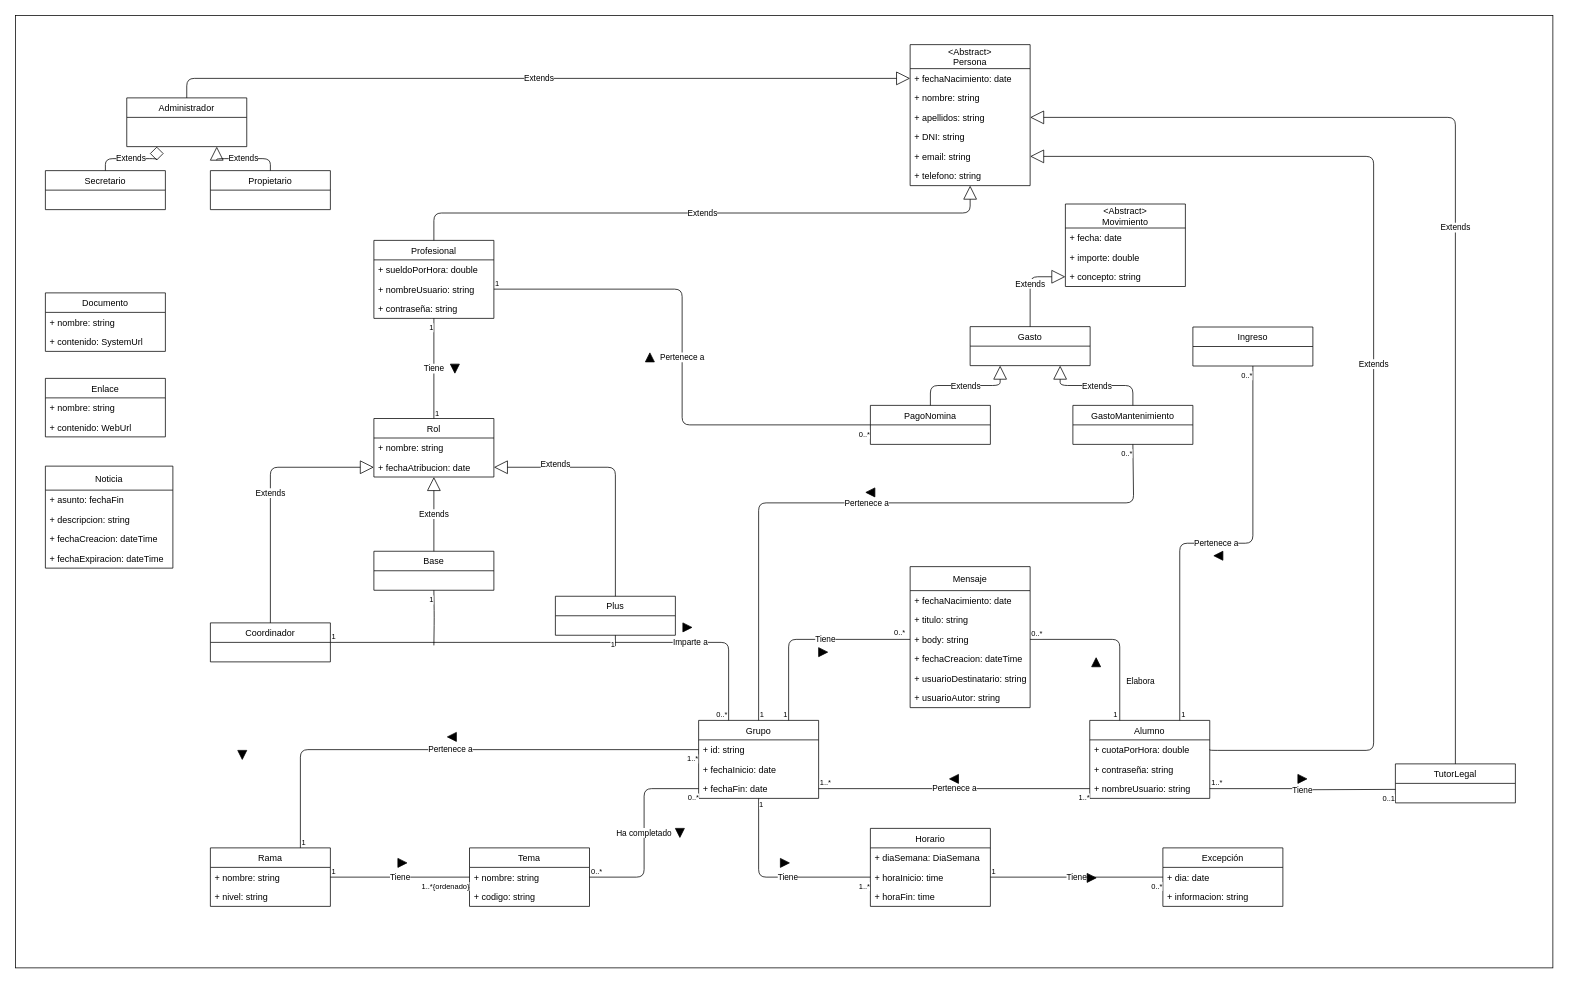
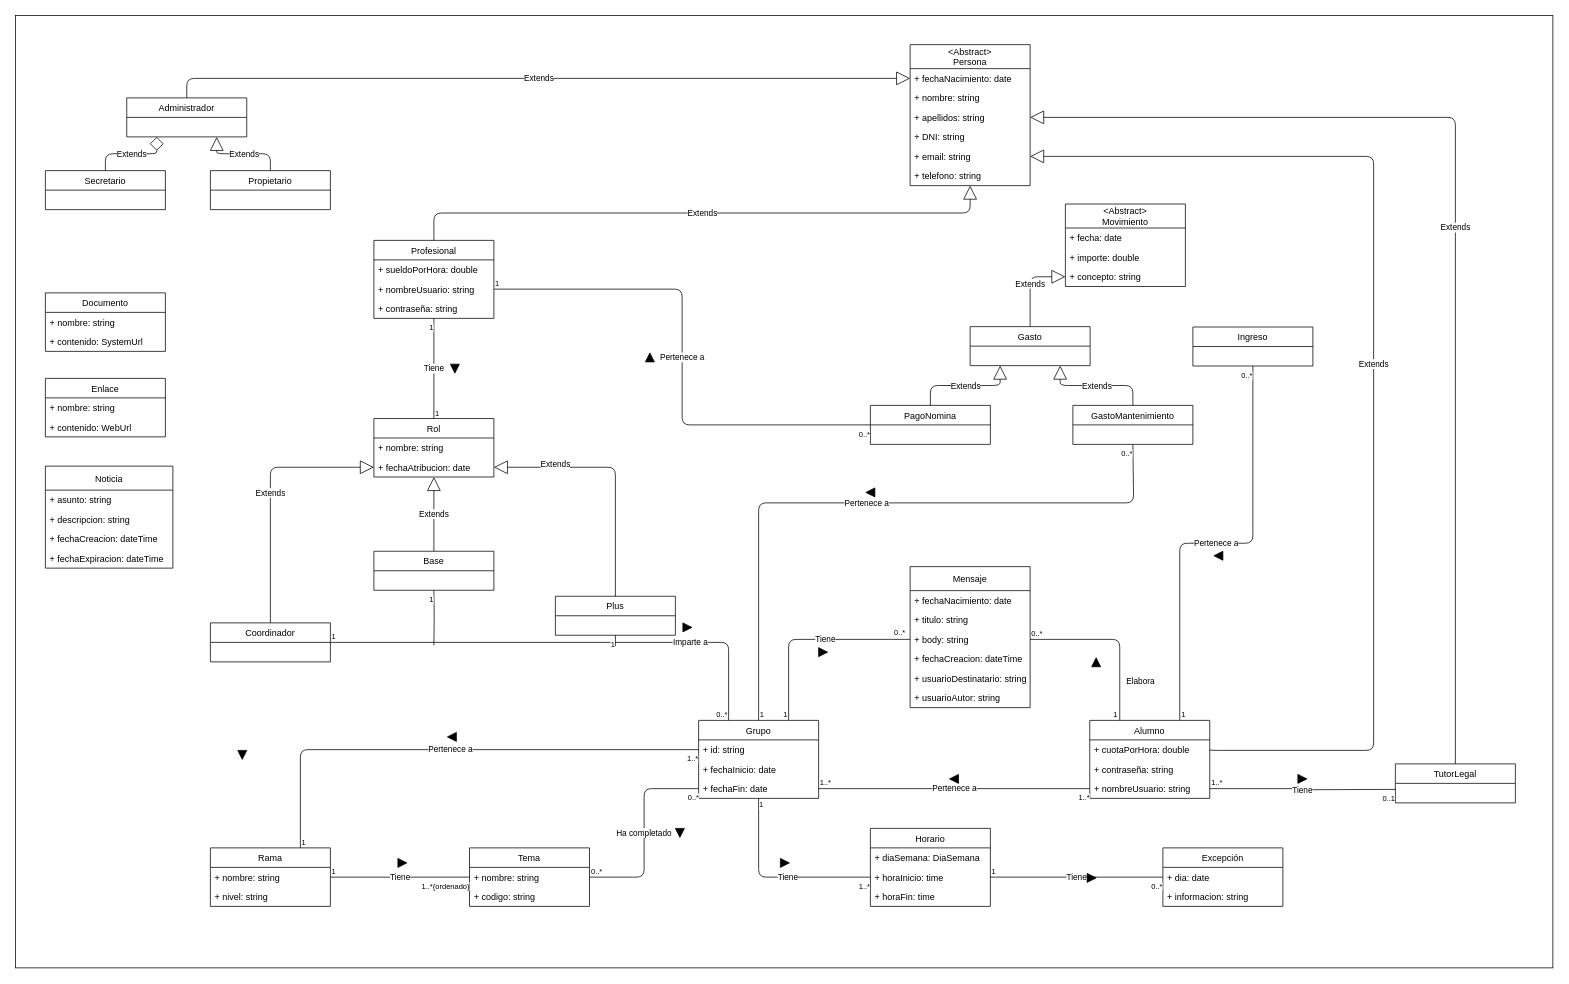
(187, 122) -> (187, 117)
(90, 500) -> (85, 500)
